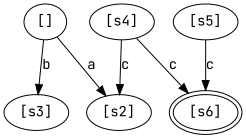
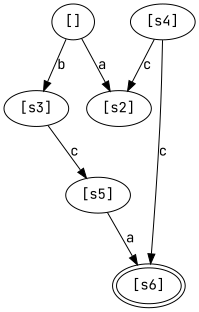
(210, 65) -> (130, 239)
none -> (64, 148)
